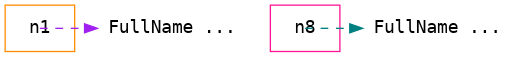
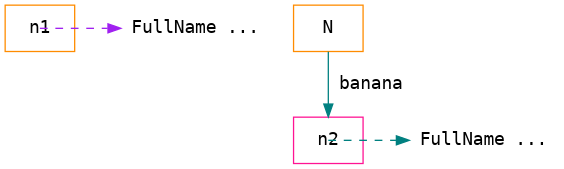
(305, 28) -> (328, 140)
none -> (328, 28)
